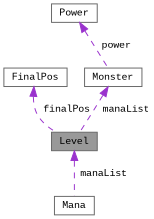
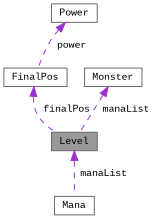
(96, 49) -> (47, 48)
